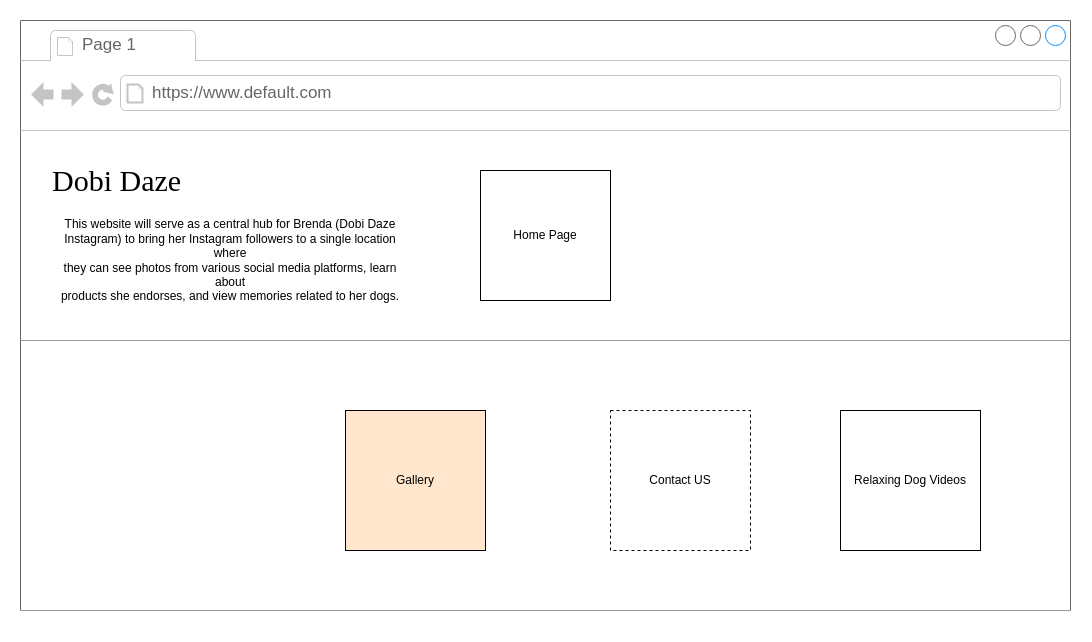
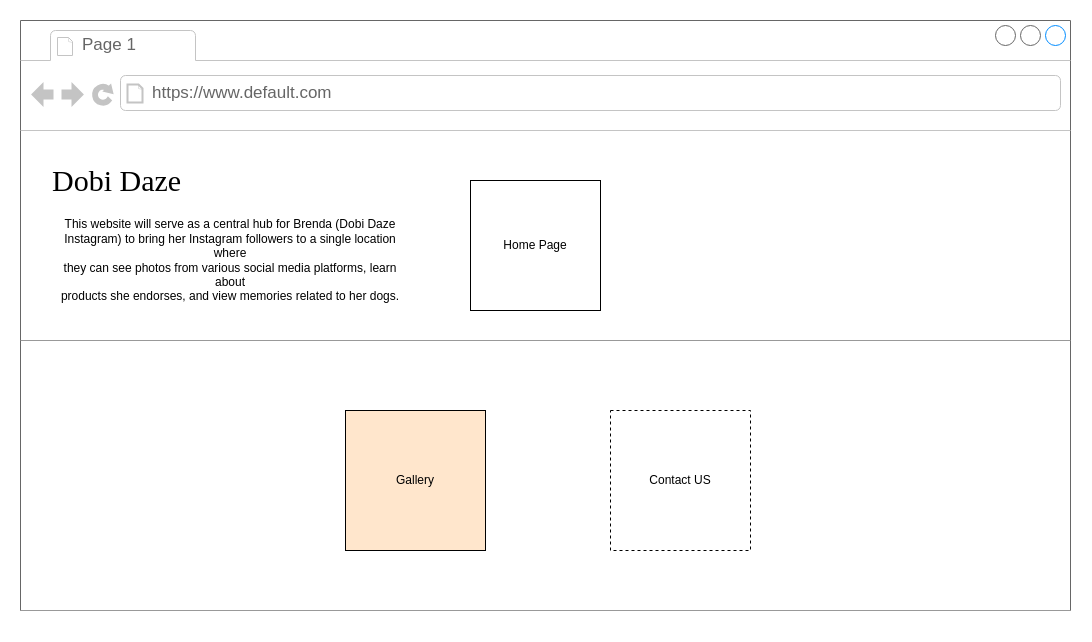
(546, 236) -> (536, 246)
(911, 481) -> none
